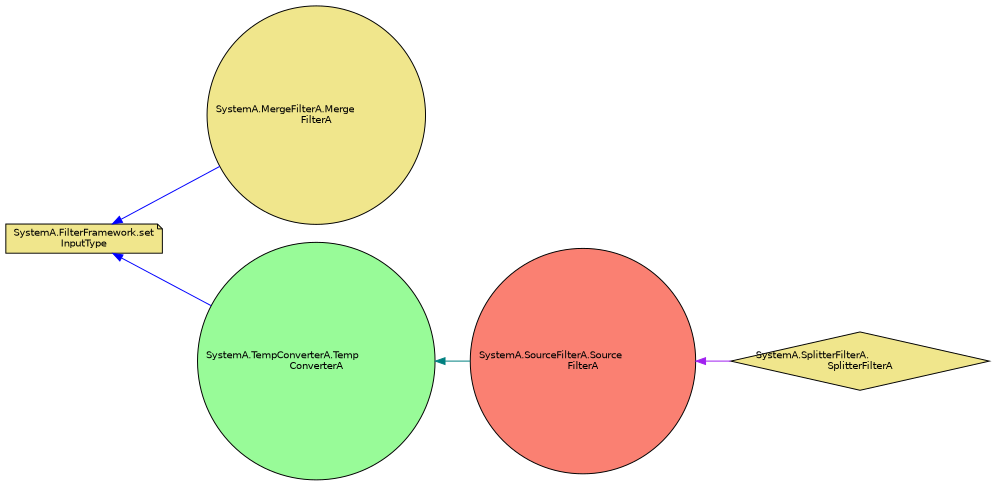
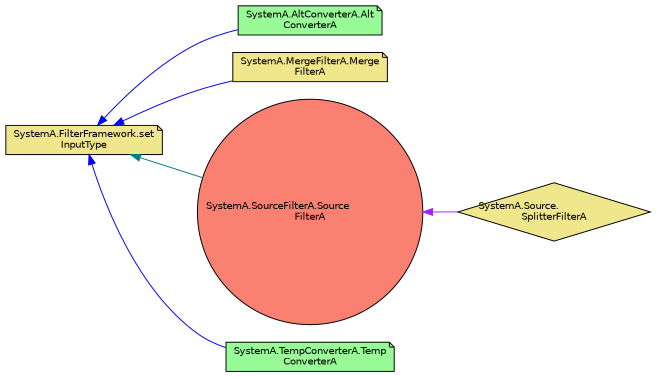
none -> (310, 20)
(316, 115) -> (310, 67)
(316, 361) -> (310, 357)
(458, 361) -> (171, 168)
(860, 361) -> (554, 212)
